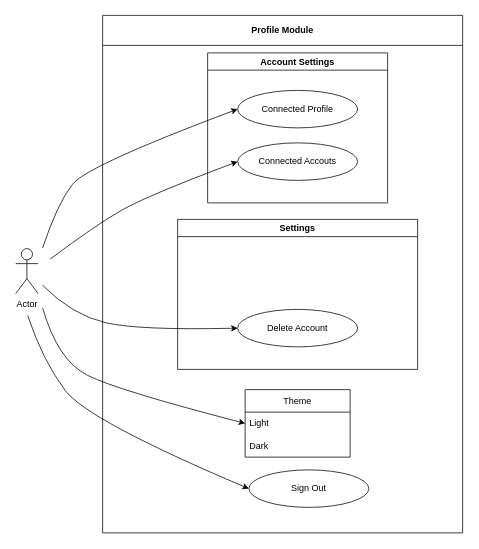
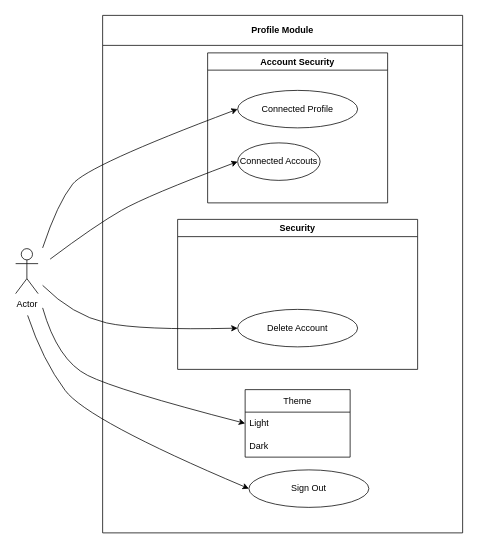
(297, 62) -> (297, 62)
(297, 162) -> (279, 162)
(297, 228) -> (297, 228)
